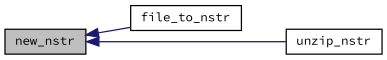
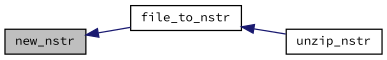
(192, 42) -> (270, 31)
